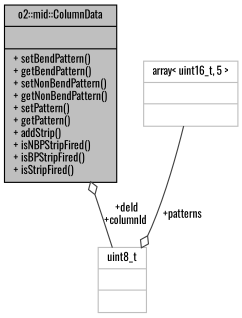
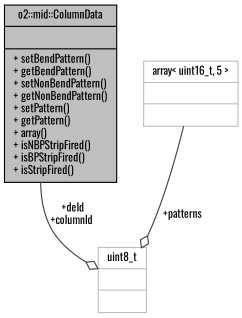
(38, 134) -> (30, 134)
(104, 221) -> (51, 229)
